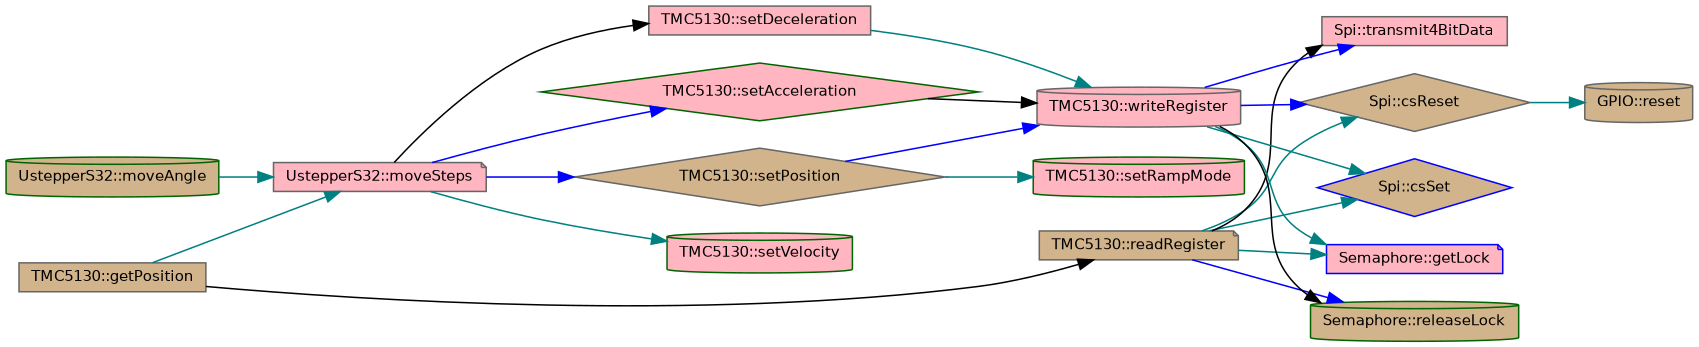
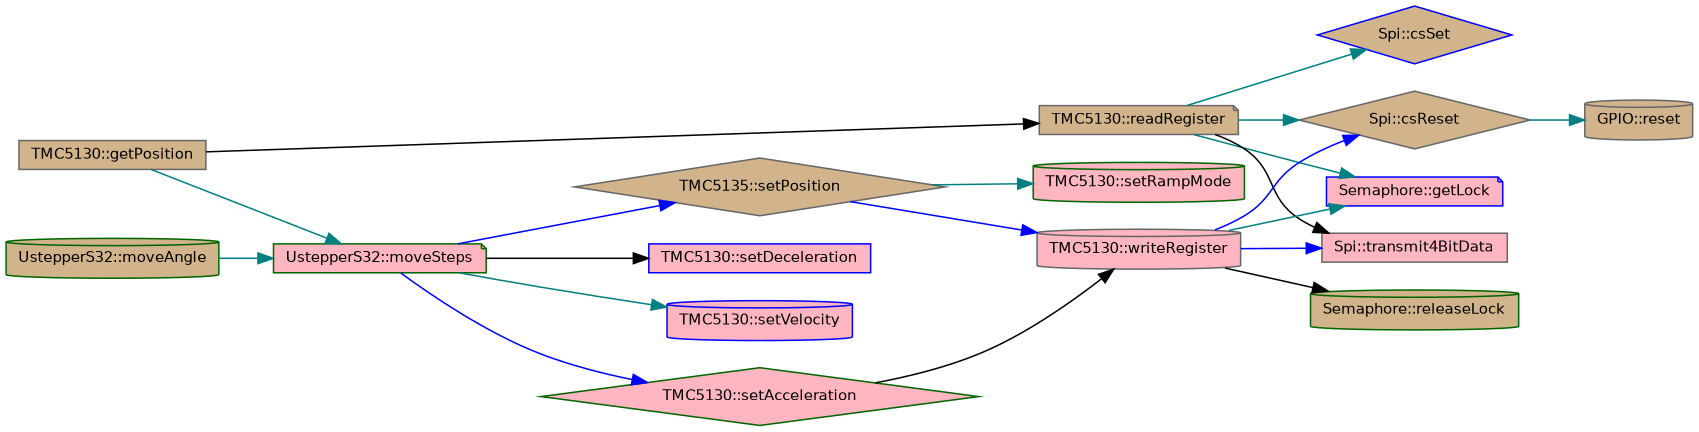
(760, 21) -> (760, 258)
(976, 49) -> none
(1261, 143) -> none
(380, 177) -> (380, 258)
(760, 177) -> (760, 187)
(760, 253) -> (760, 321)
(1260, 279) -> none
